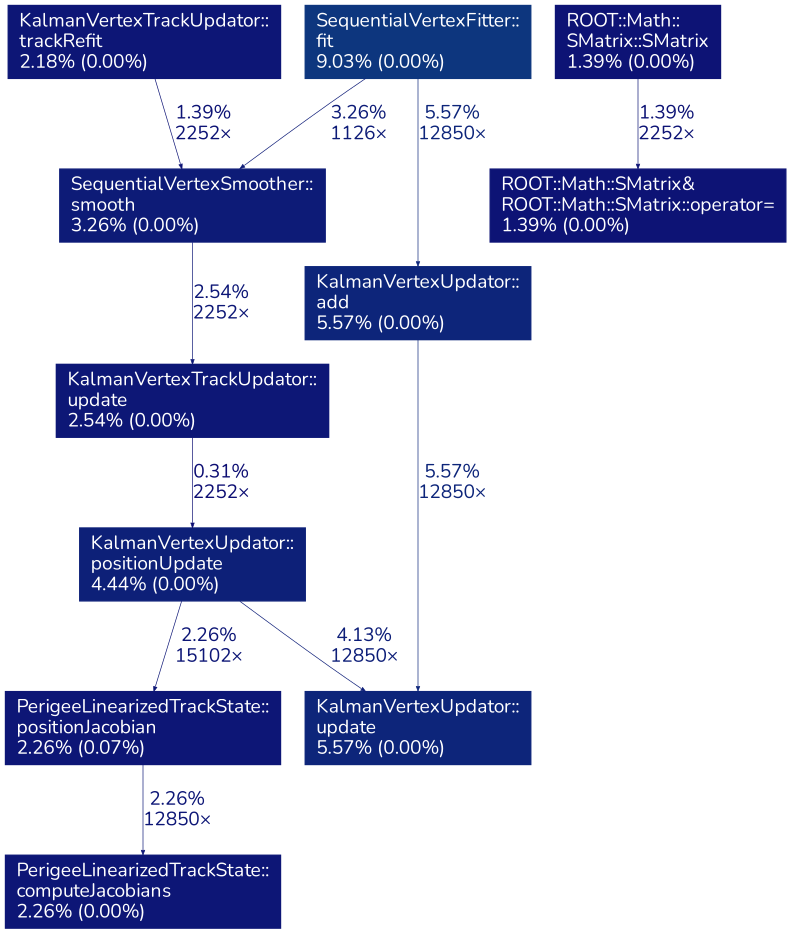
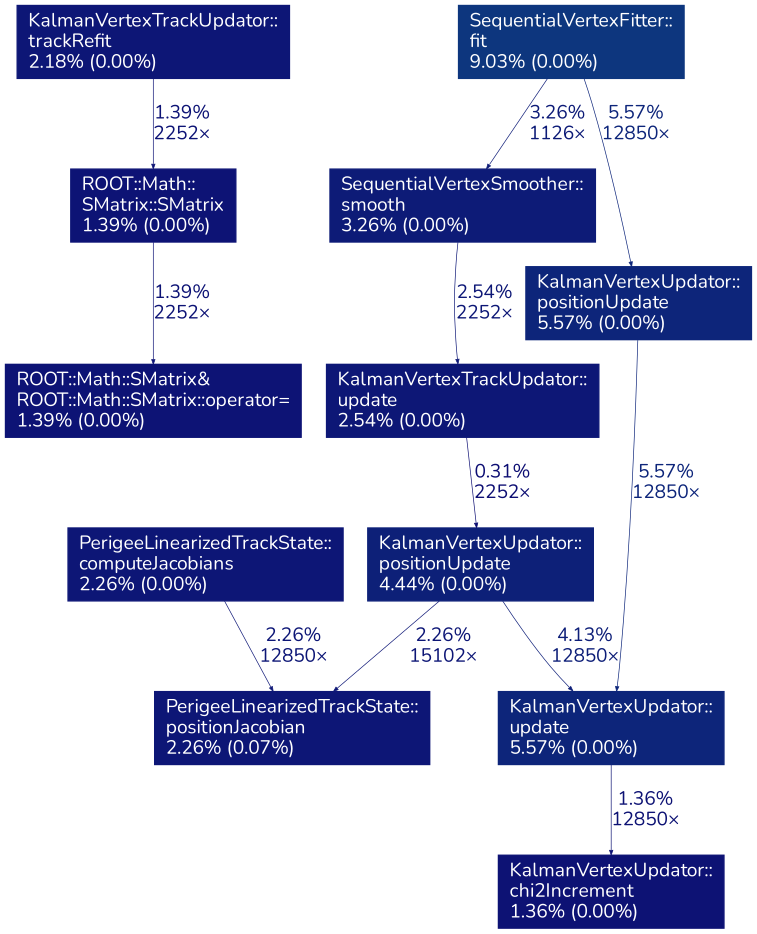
(168, 121) -> (153, 121)
(418, 303) -> (639, 303)
(143, 807) -> (248, 644)
none -> (611, 892)
